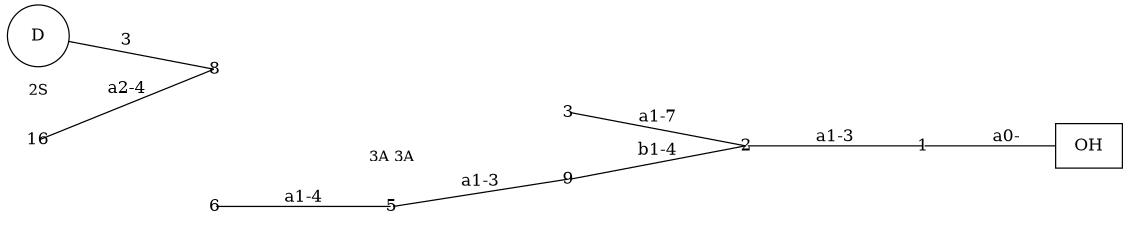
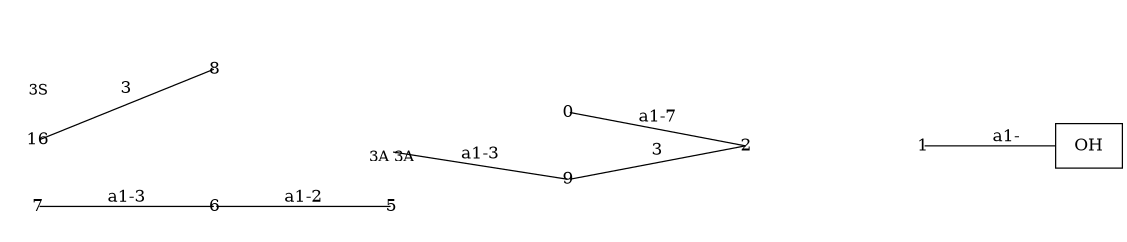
(38, 36) -> none
(38, 85) -> (38, 85)
(127, 88) -> (127, 88)
(569, 112) -> (569, 112)
(1006, 137) -> (1006, 137)
(835, 146) -> none
(658, 150) -> (658, 150)
(480, 193) -> (480, 166)
(303, 197) -> (303, 197)
none -> (38, 206)
